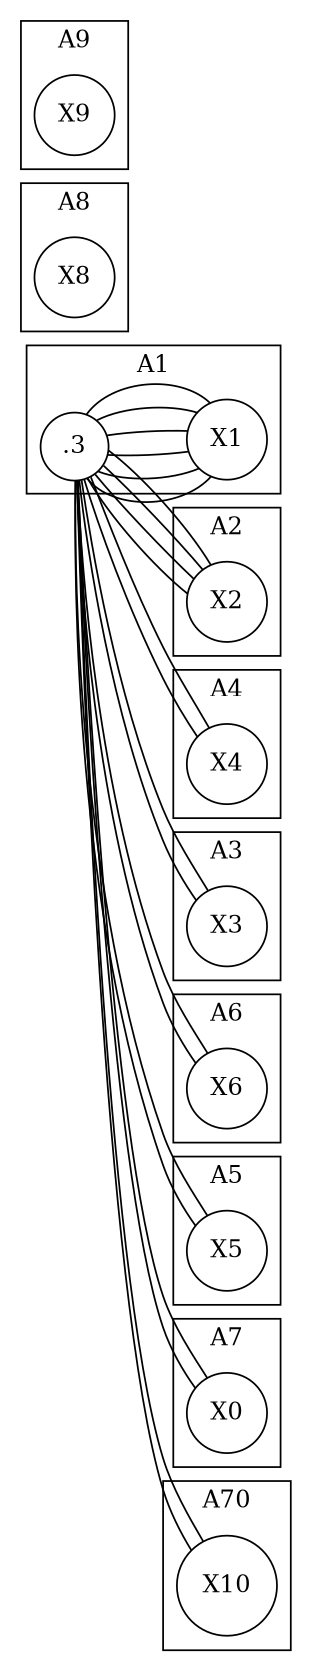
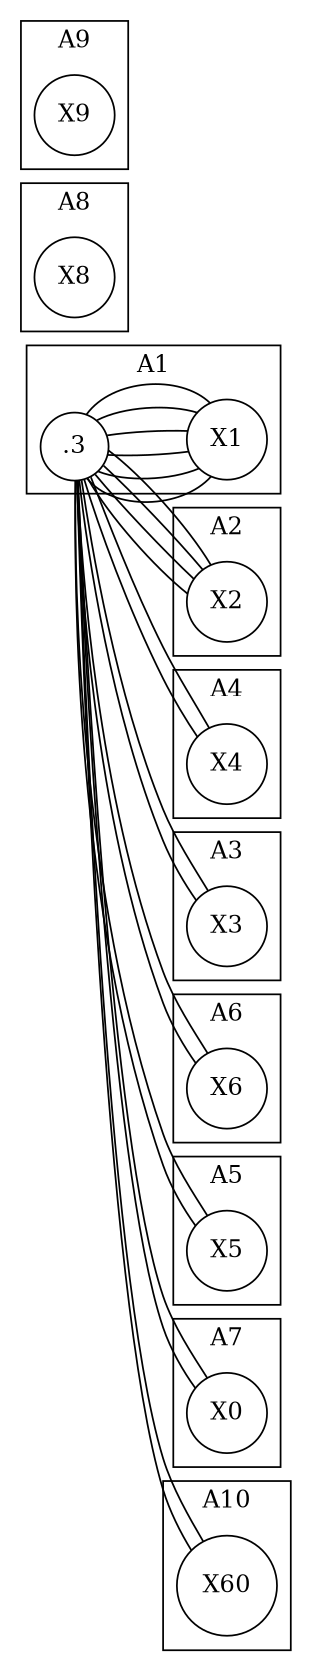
(227, 1501) -> (227, 1501)
(227, 1586) -> (227, 1586)
